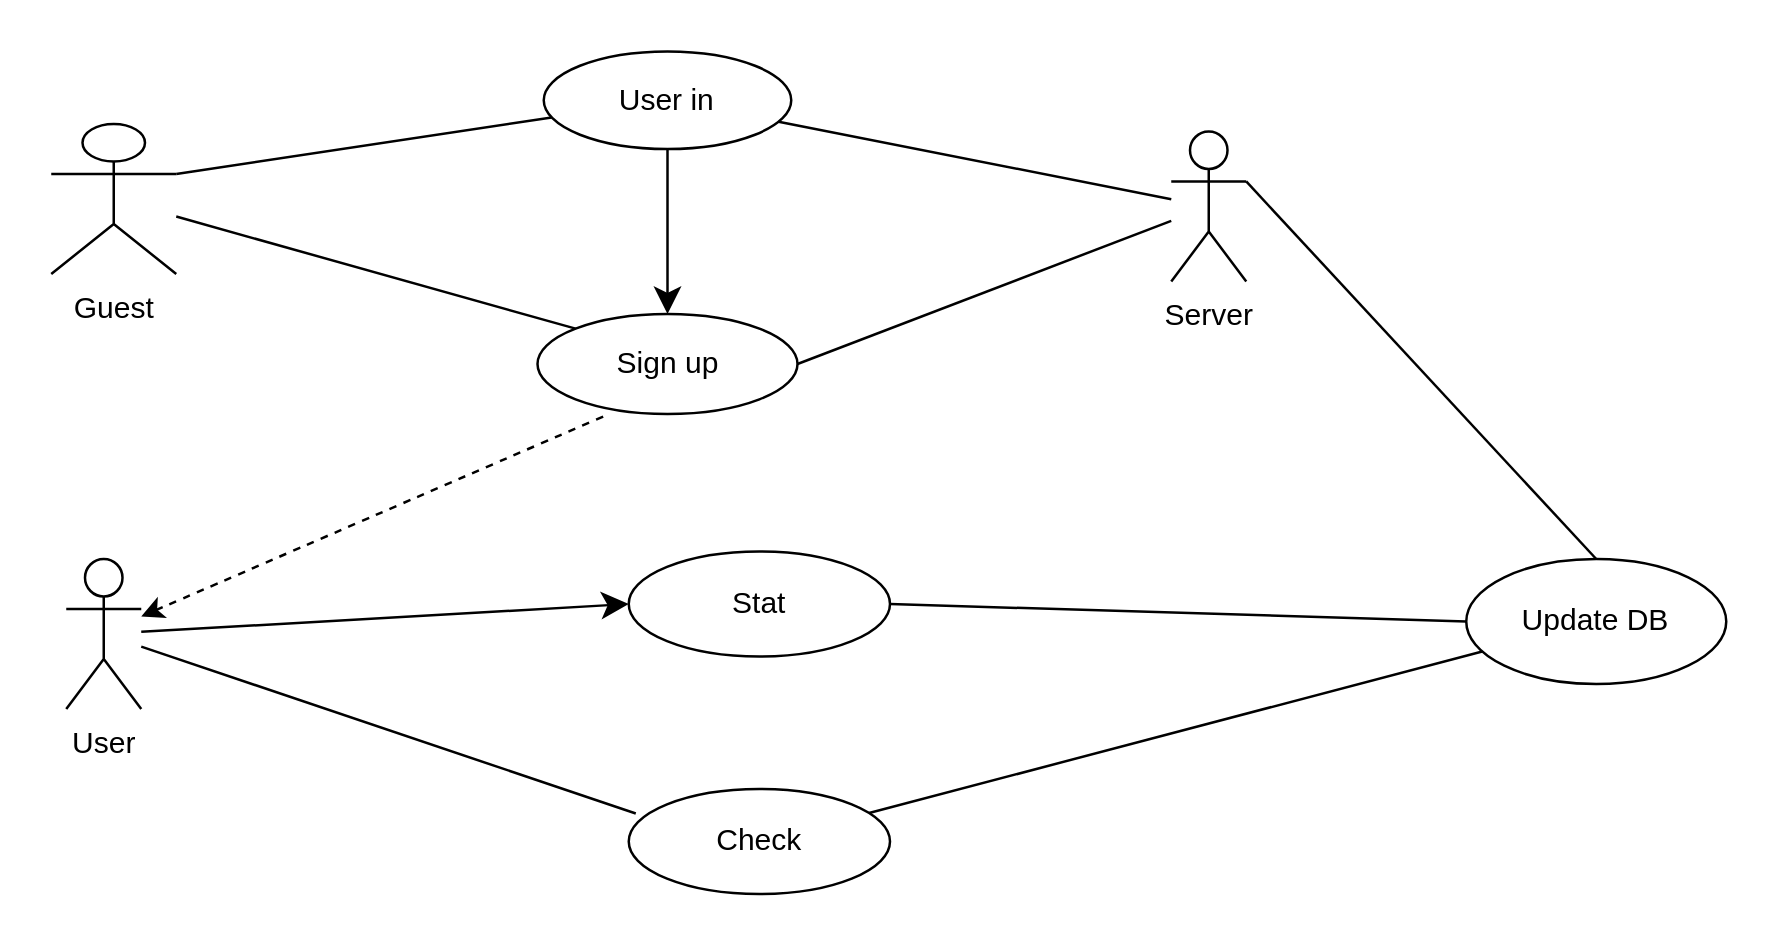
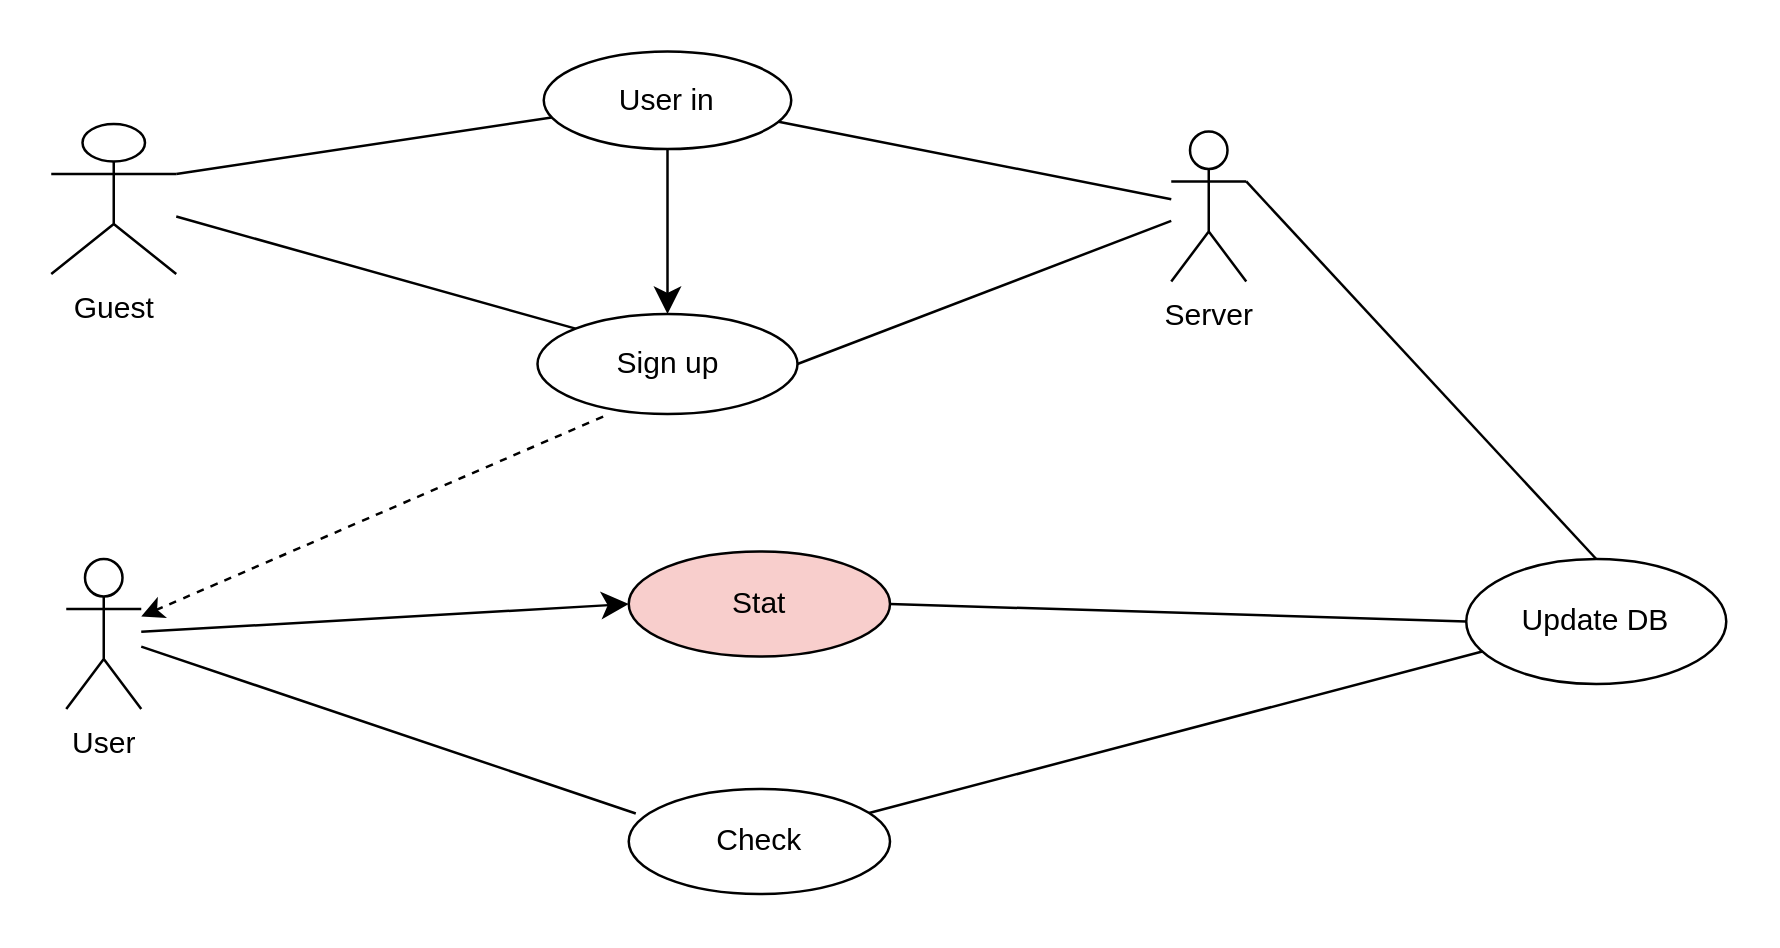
(759, 604) -> (759, 604)
